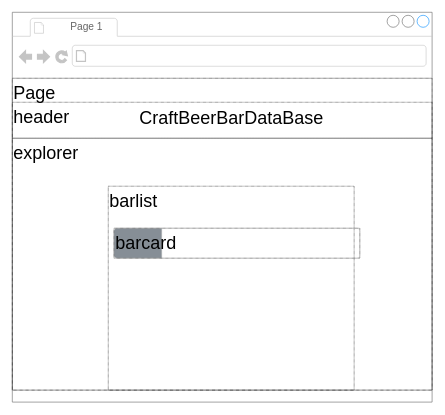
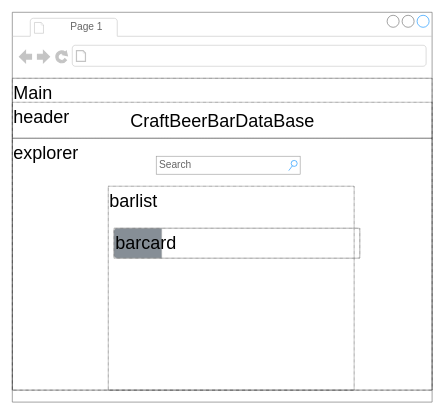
(34, 93) -> (31, 93)
(231, 117) -> (222, 120)
none -> (228, 165)
